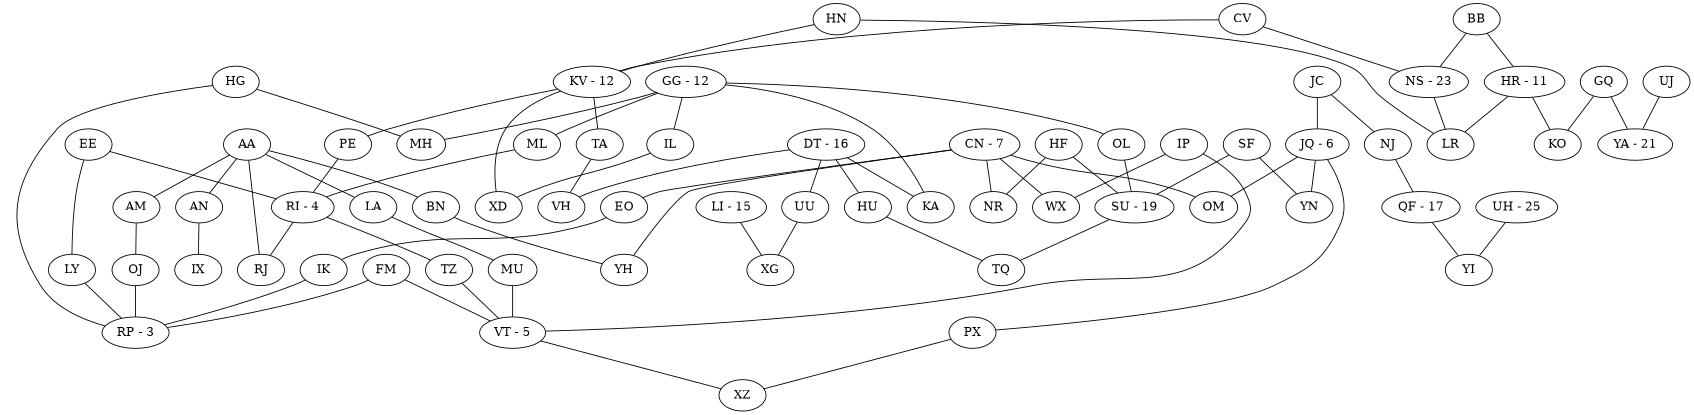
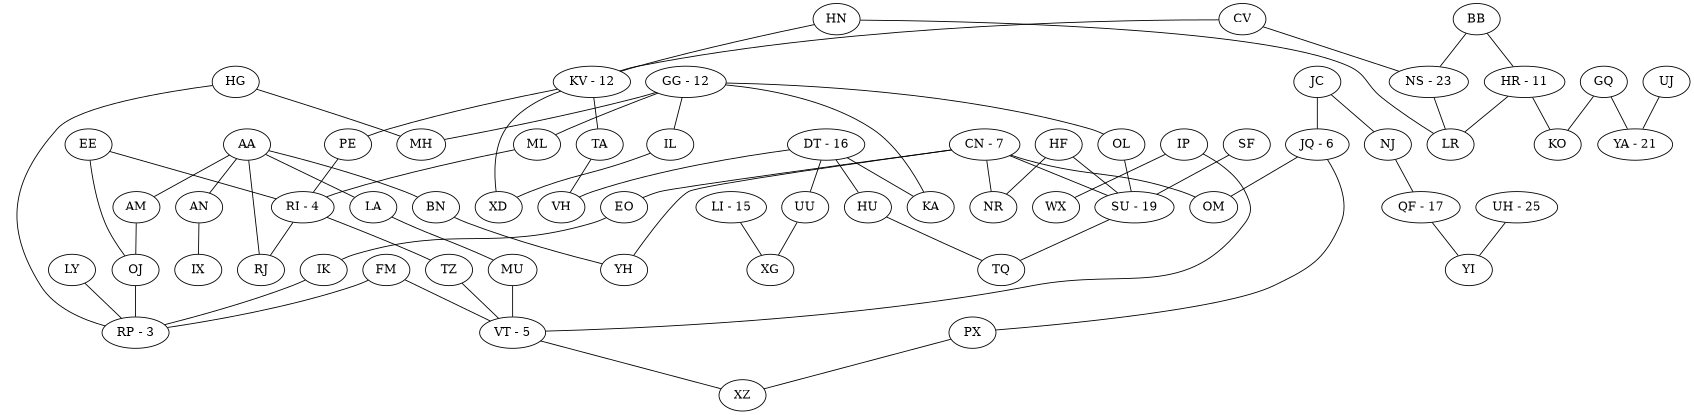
(1019, 175) -> (1059, 176)
(74, 207) -> (101, 211)
(1309, 207) -> none
